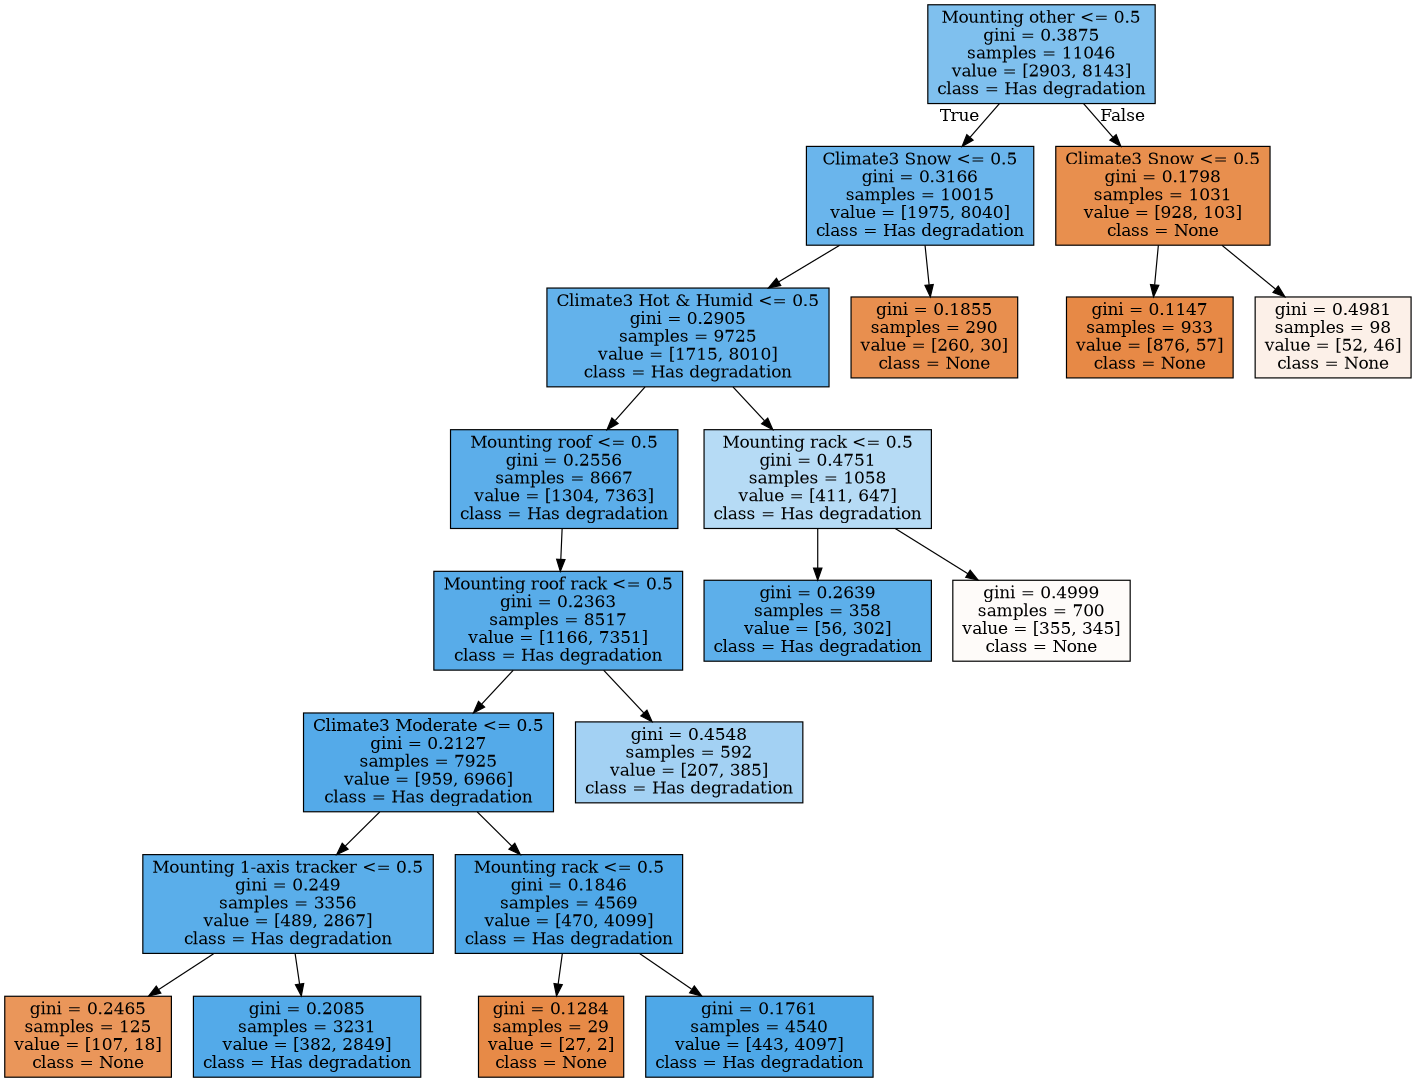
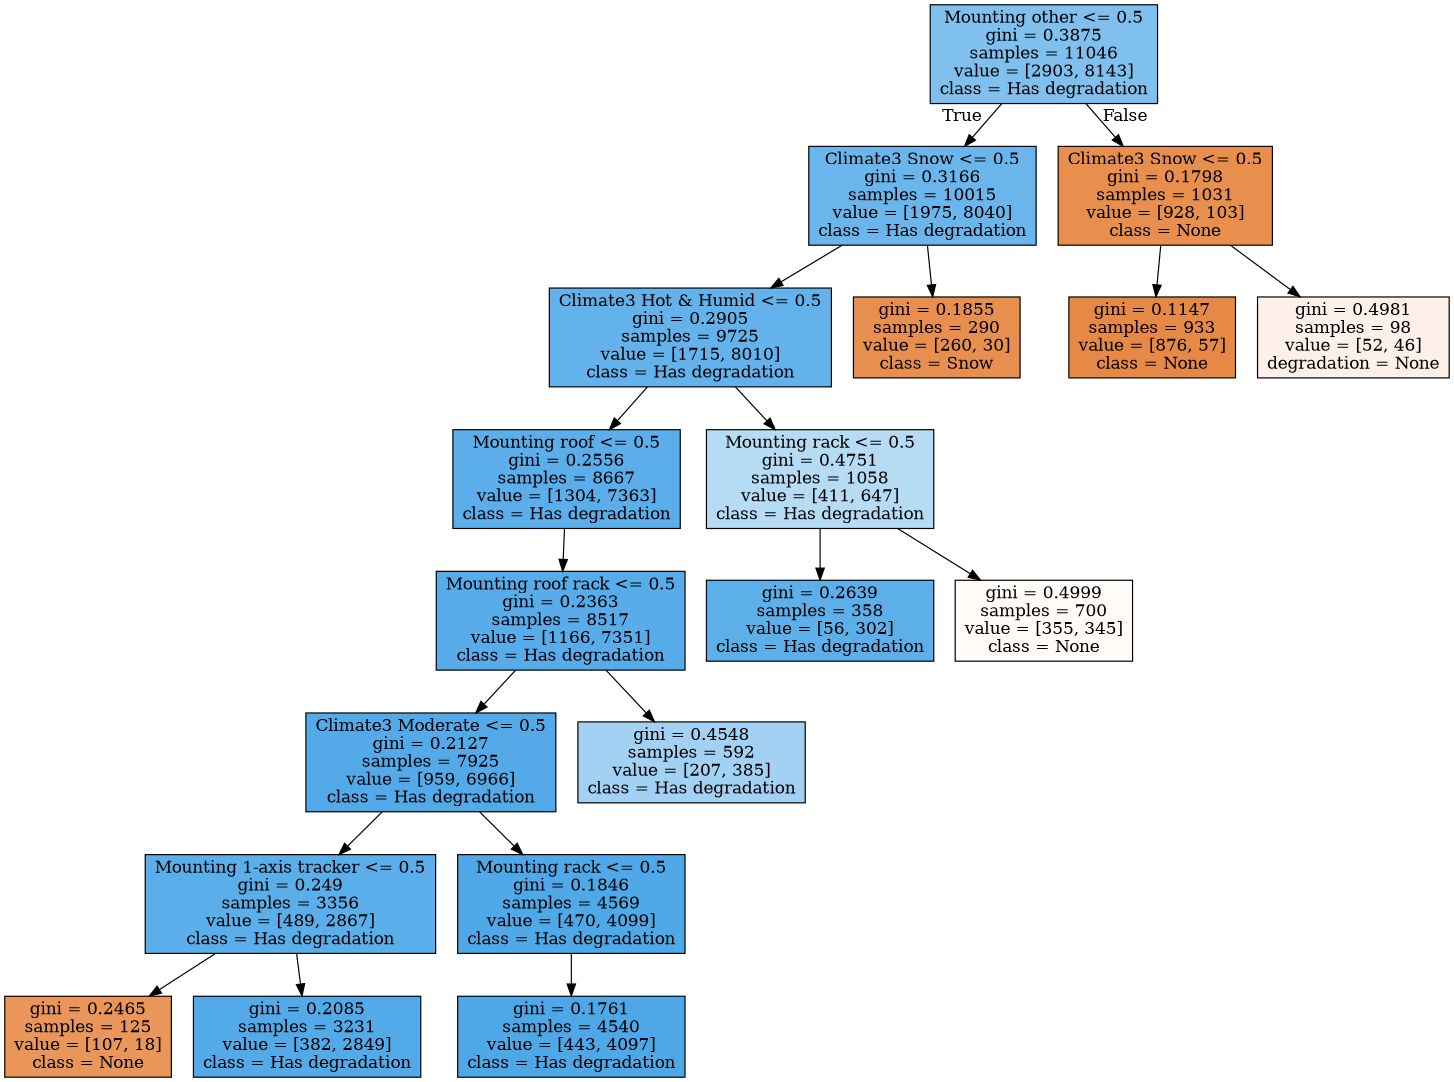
(934, 337) -> (937, 337)
(1333, 337) -> (1353, 337)
(551, 1037) -> none
